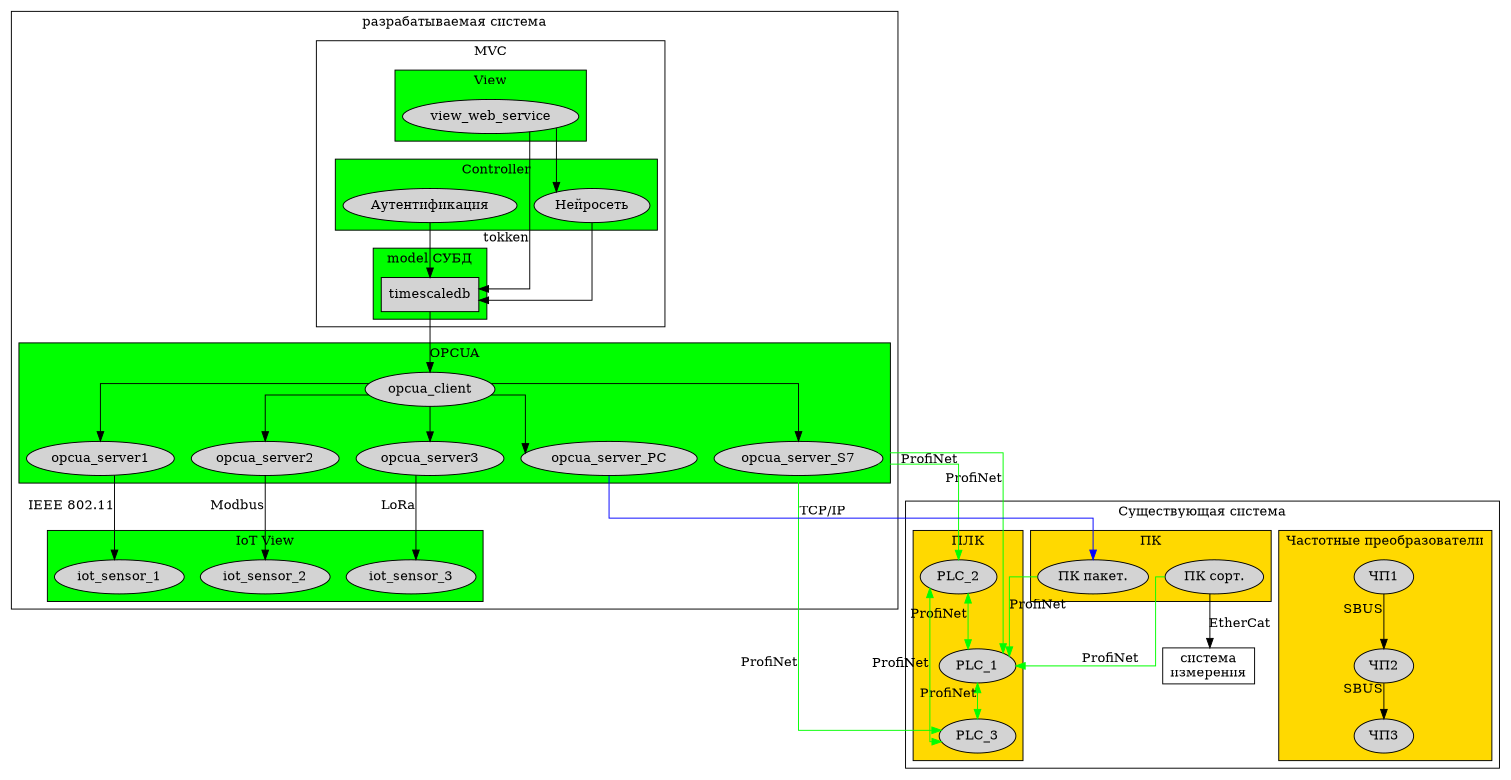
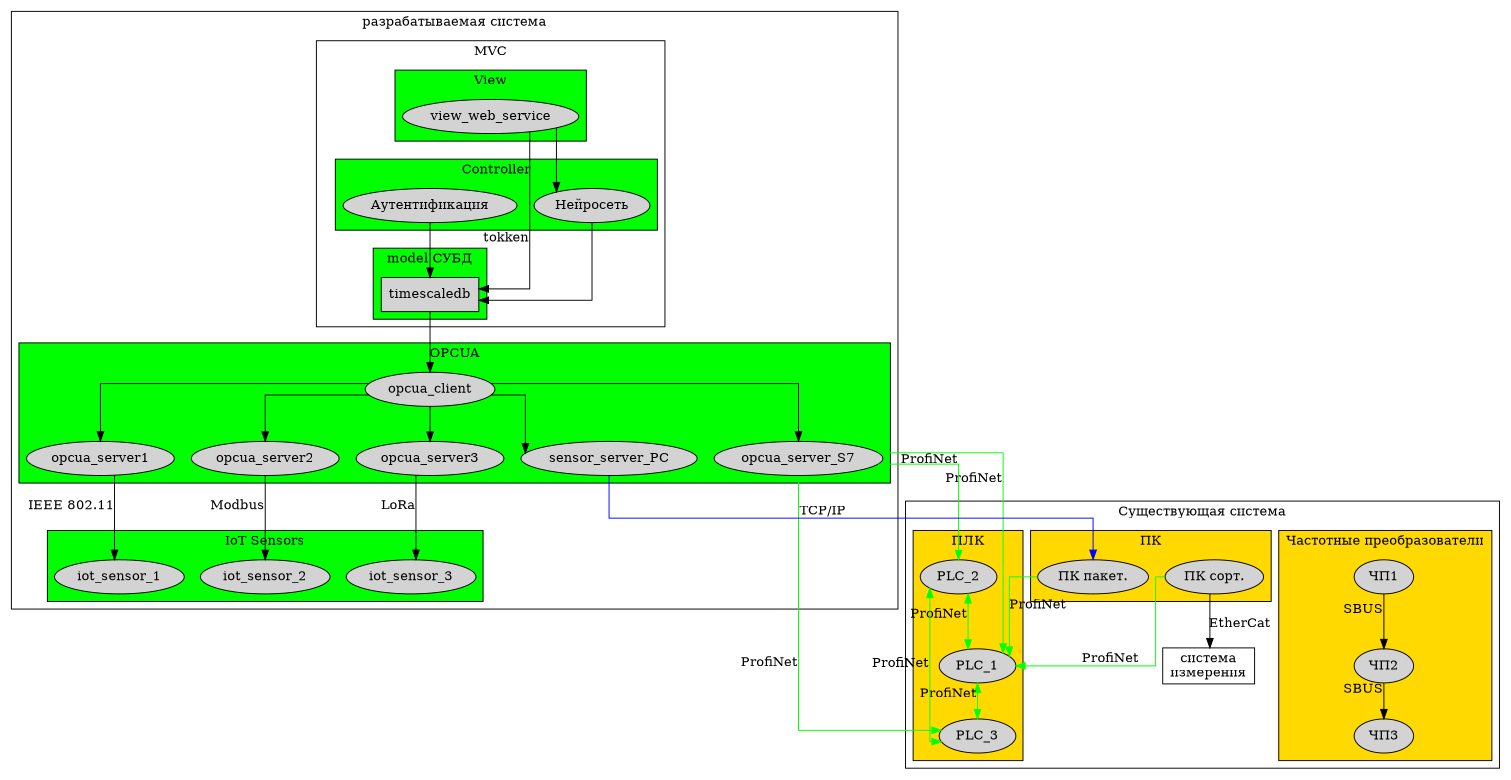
(609, 458) -> (609, 458)
(265, 541) -> (265, 541)
